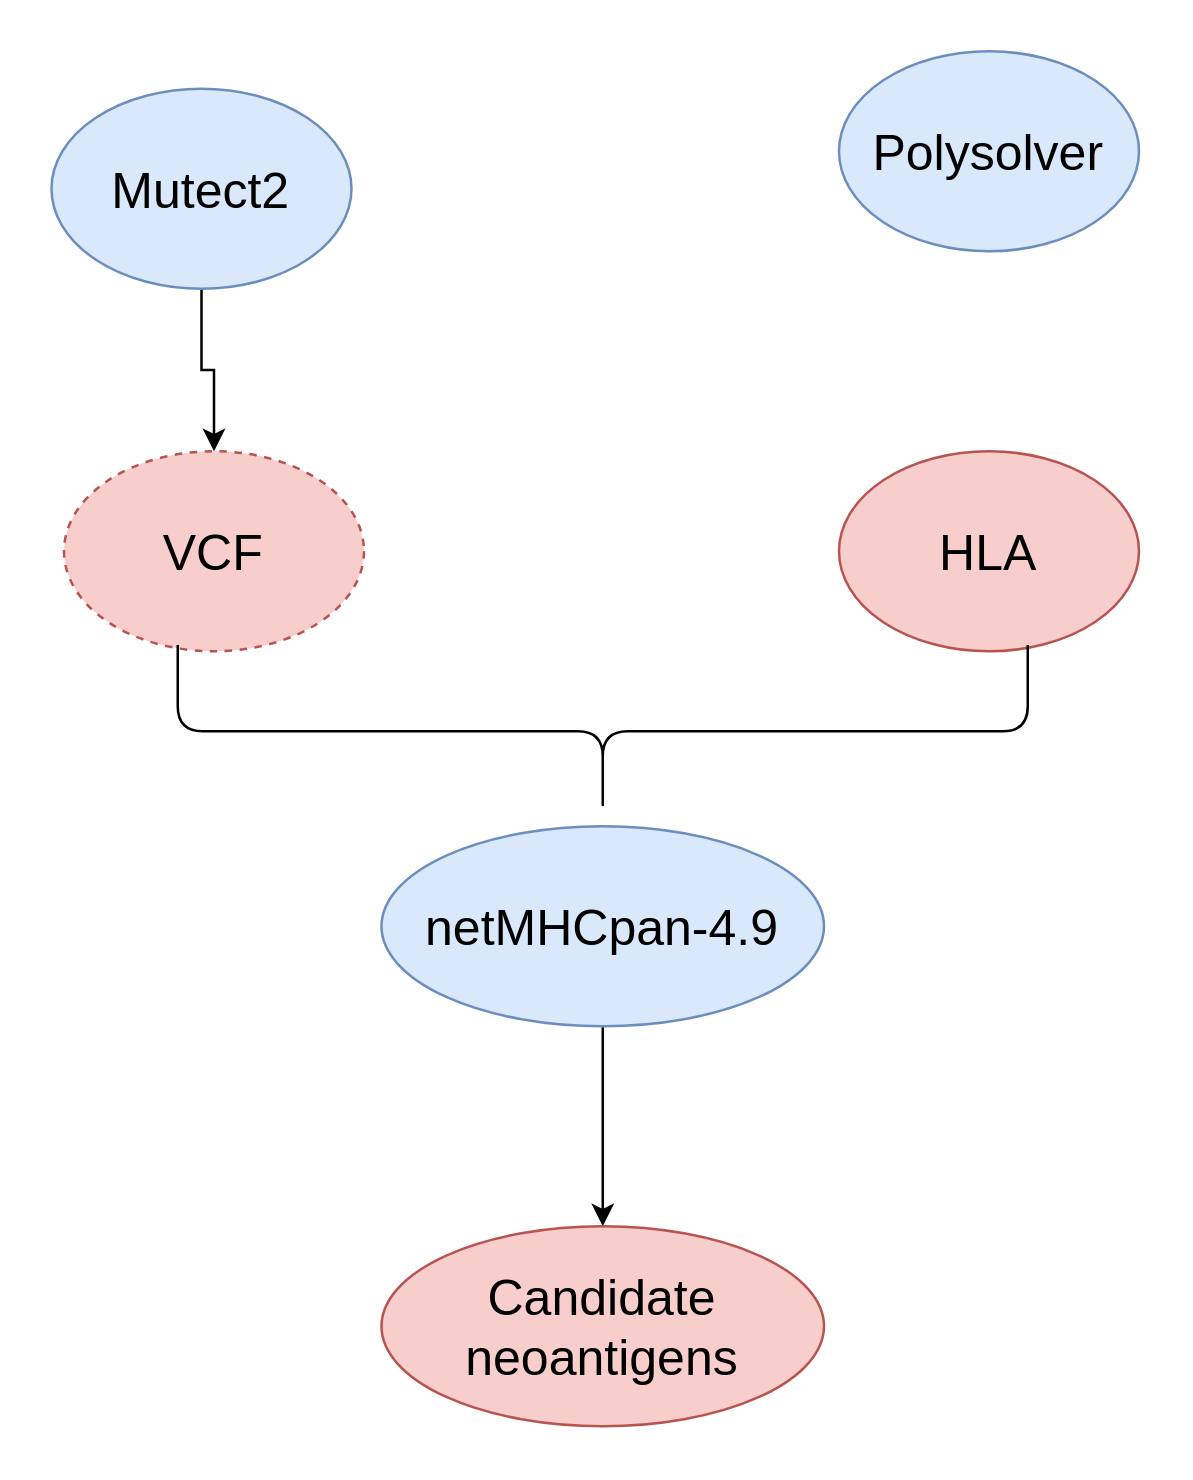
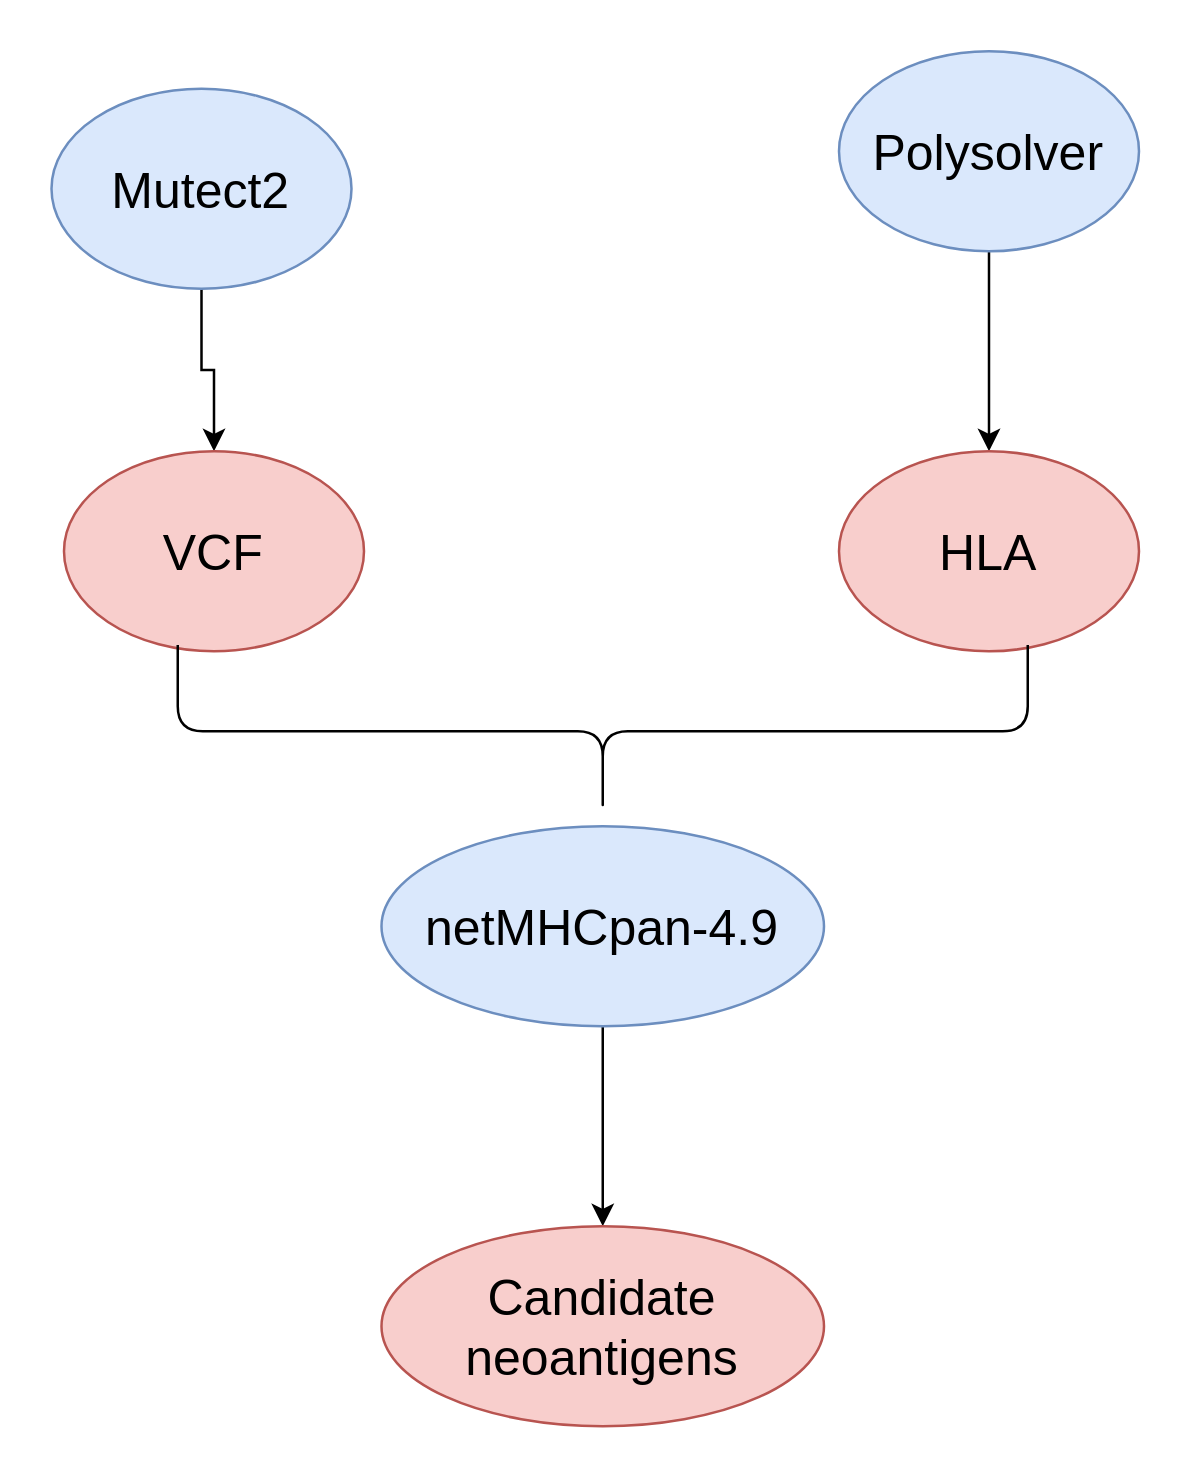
none -> (989, 343)
(214, 551) -> (214, 551)
